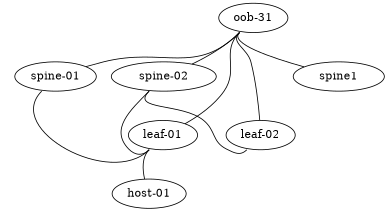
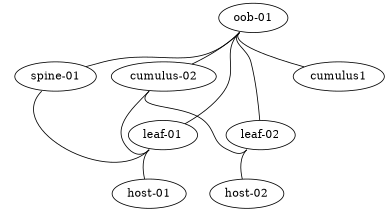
(253, 18) -> (253, 18)
(164, 77) -> (164, 77)
(339, 77) -> (339, 77)
none -> (247, 194)
